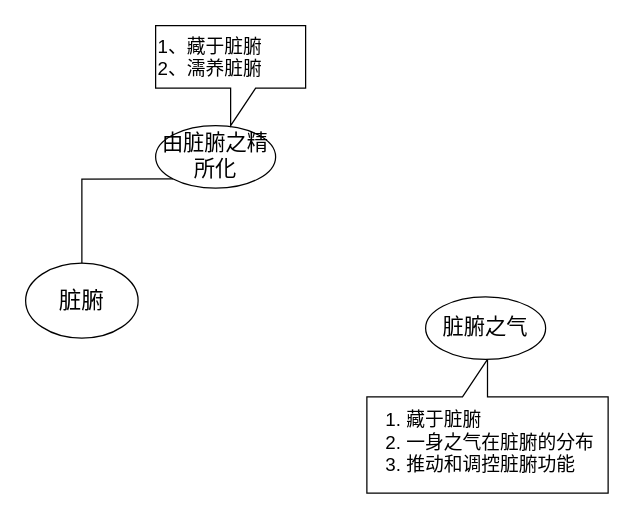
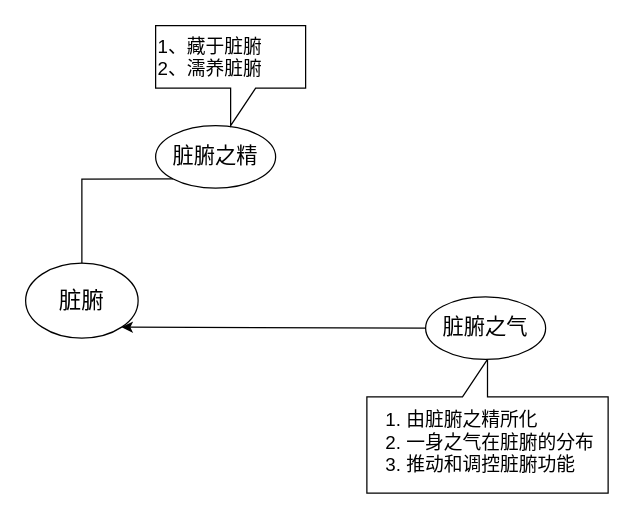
(216, 157) -> (216, 157)
none -> (278, 328)
(476, 442) -> (476, 442)
